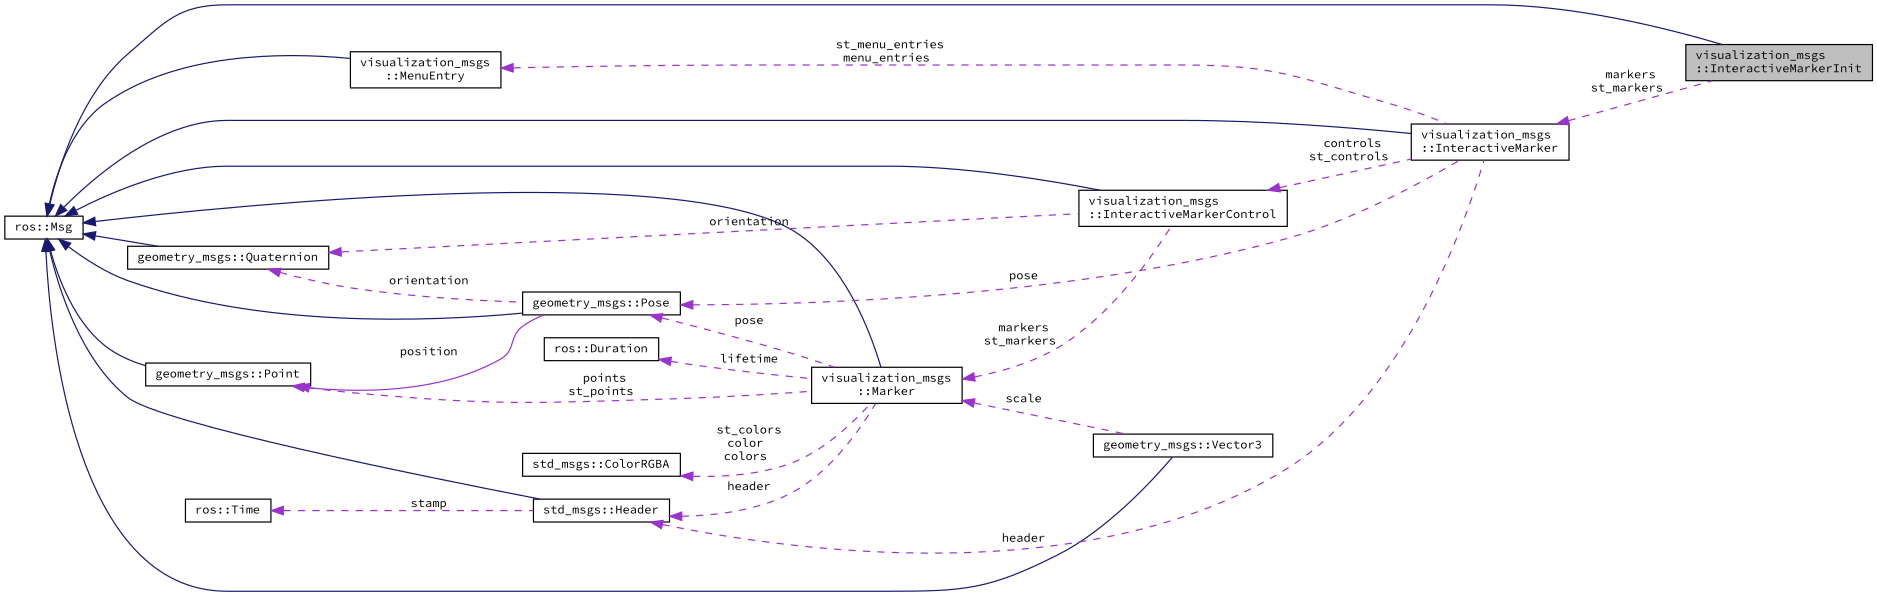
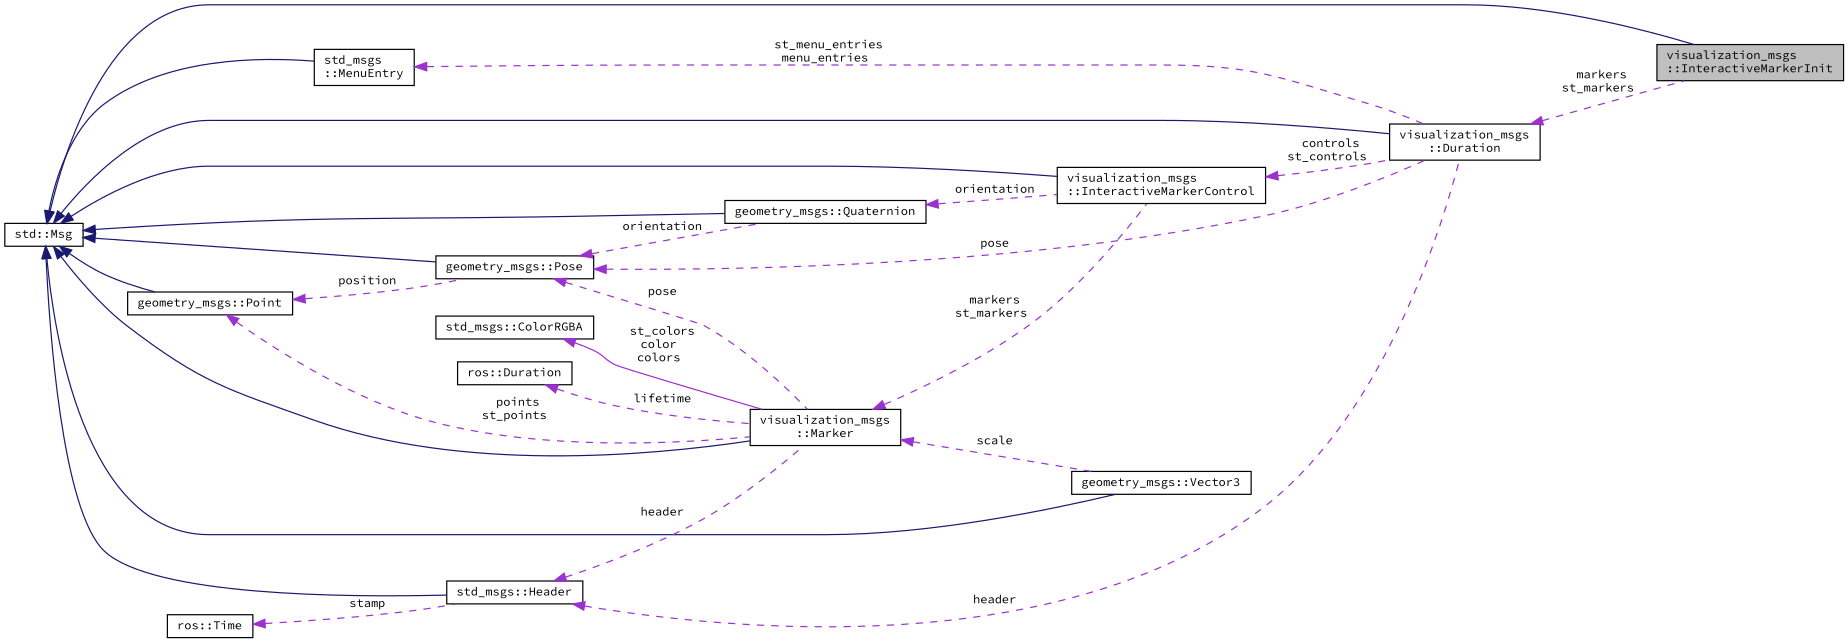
(426, 70) -> (364, 67)
(1490, 142) -> (1465, 142)
(44, 228) -> (44, 235)
(400, 294) -> (676, 239)
(437, 382) -> (385, 291)
(791, 463) -> (666, 381)
